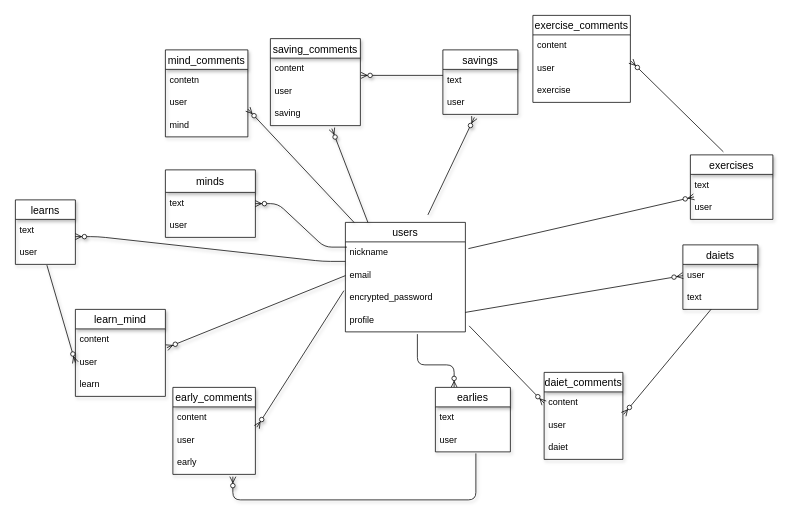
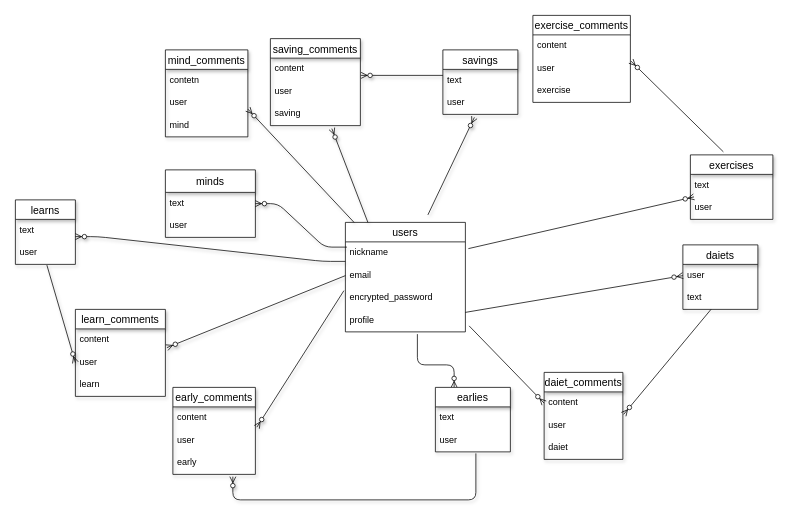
(120, 320) -> (120, 320)
